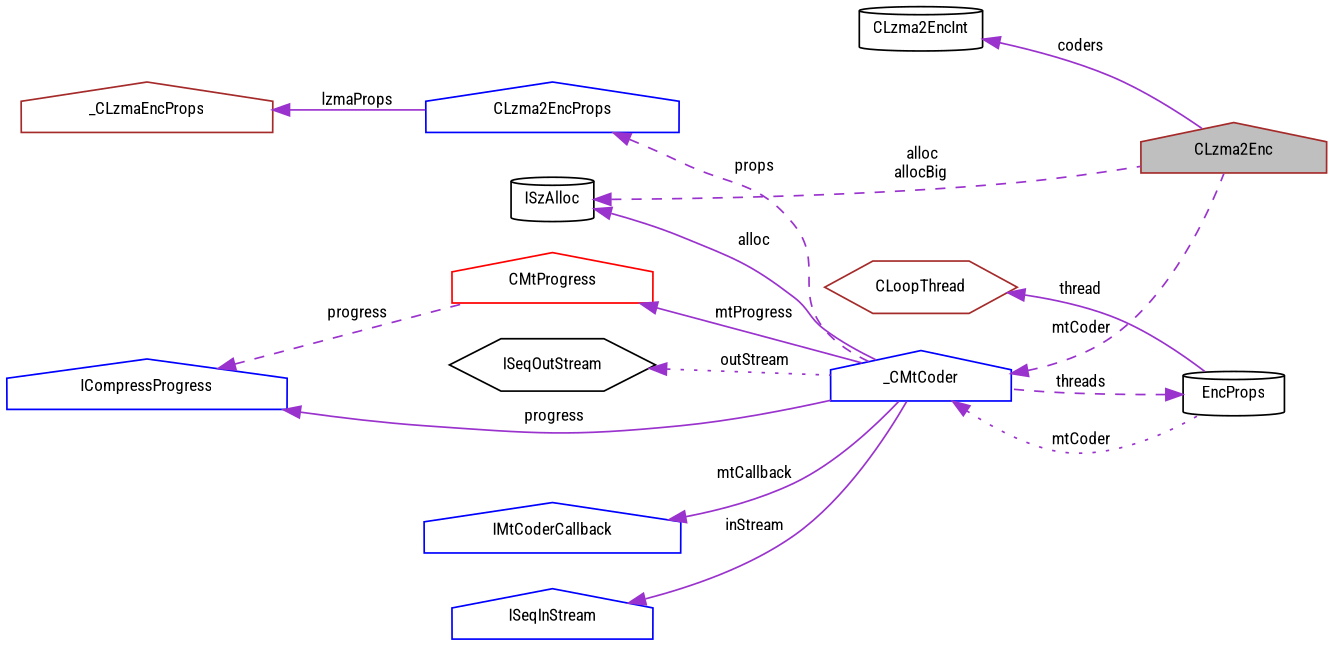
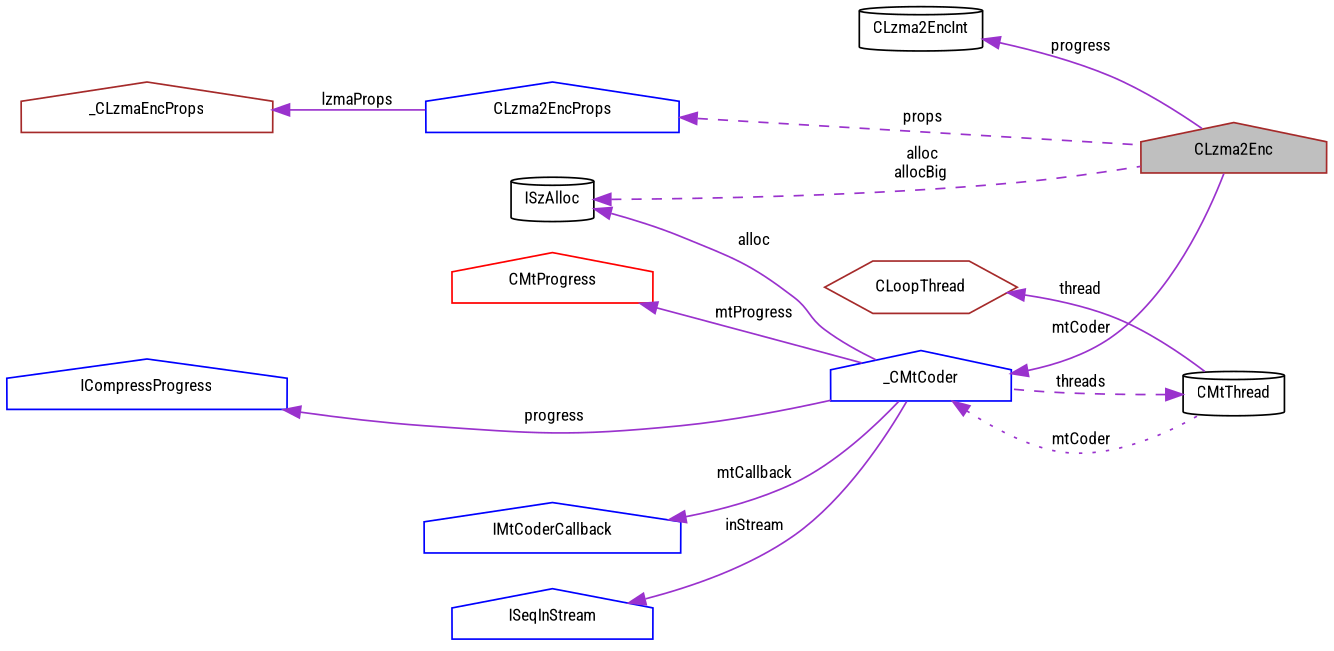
(1079, 47) -> (1079, 47)
(787, 217) -> (919, 132)
(1152, 300) -> (1152, 300)
(349, 334) -> none
(552, 365) -> none
(1234, 394) -> (1234, 394)
